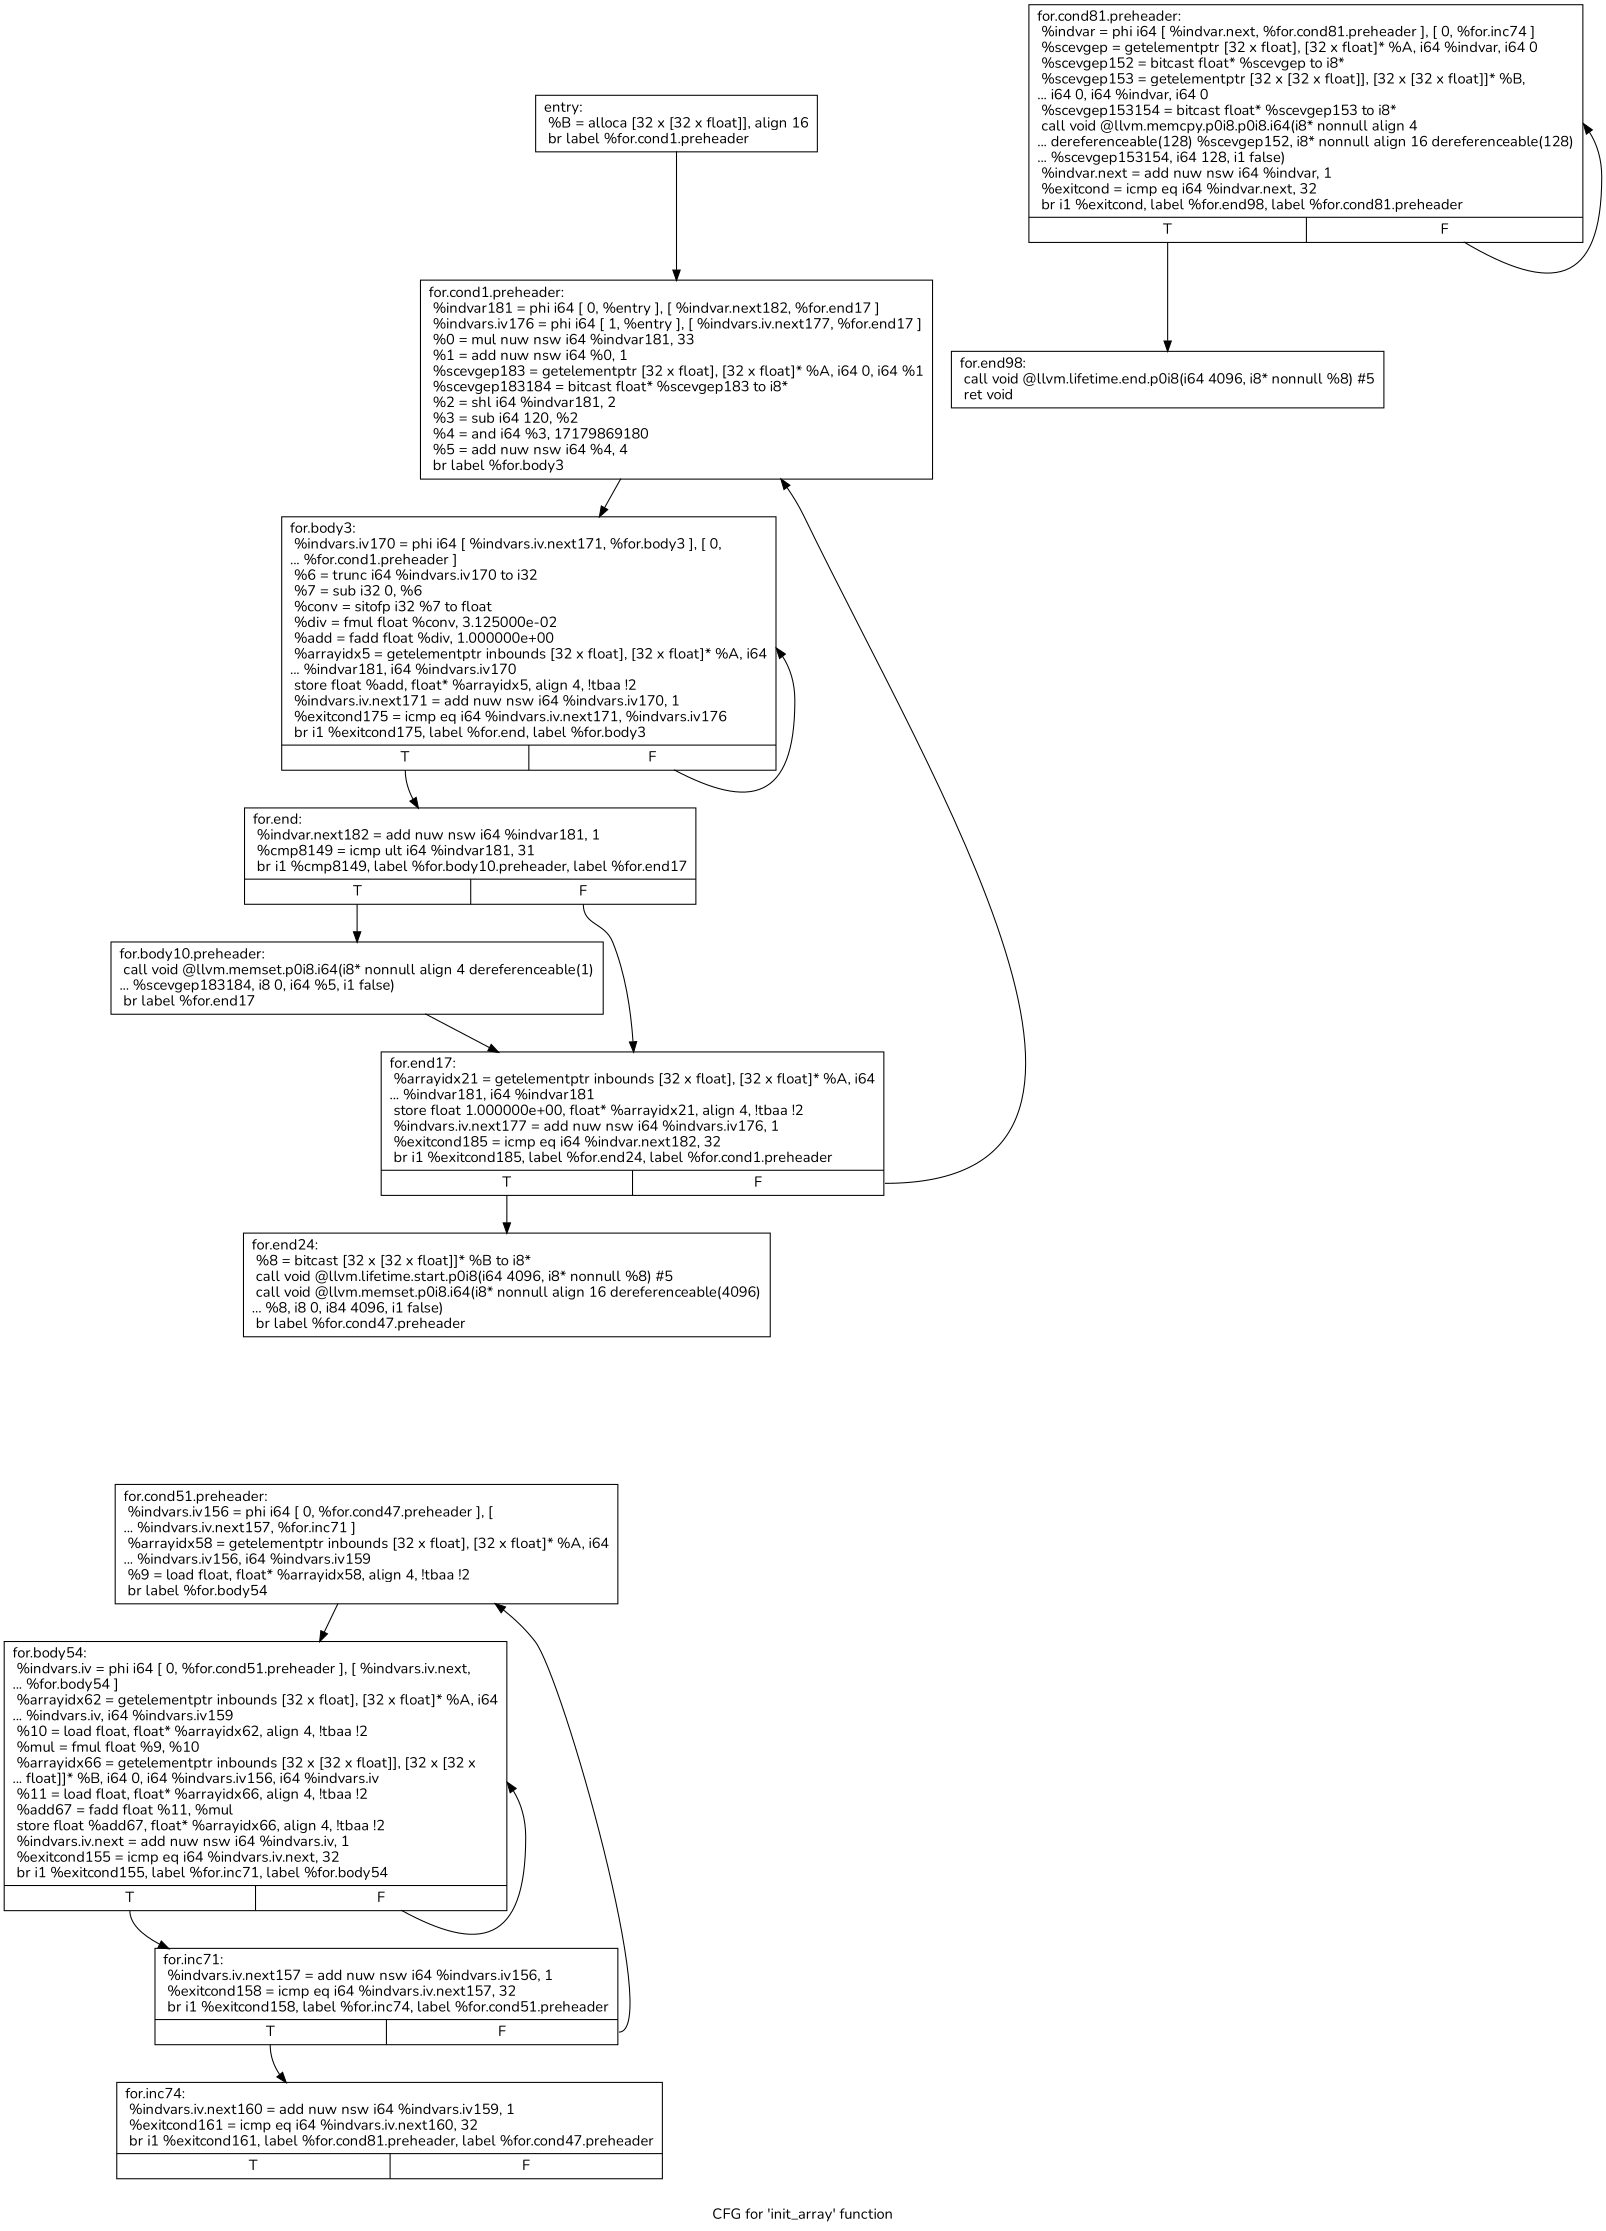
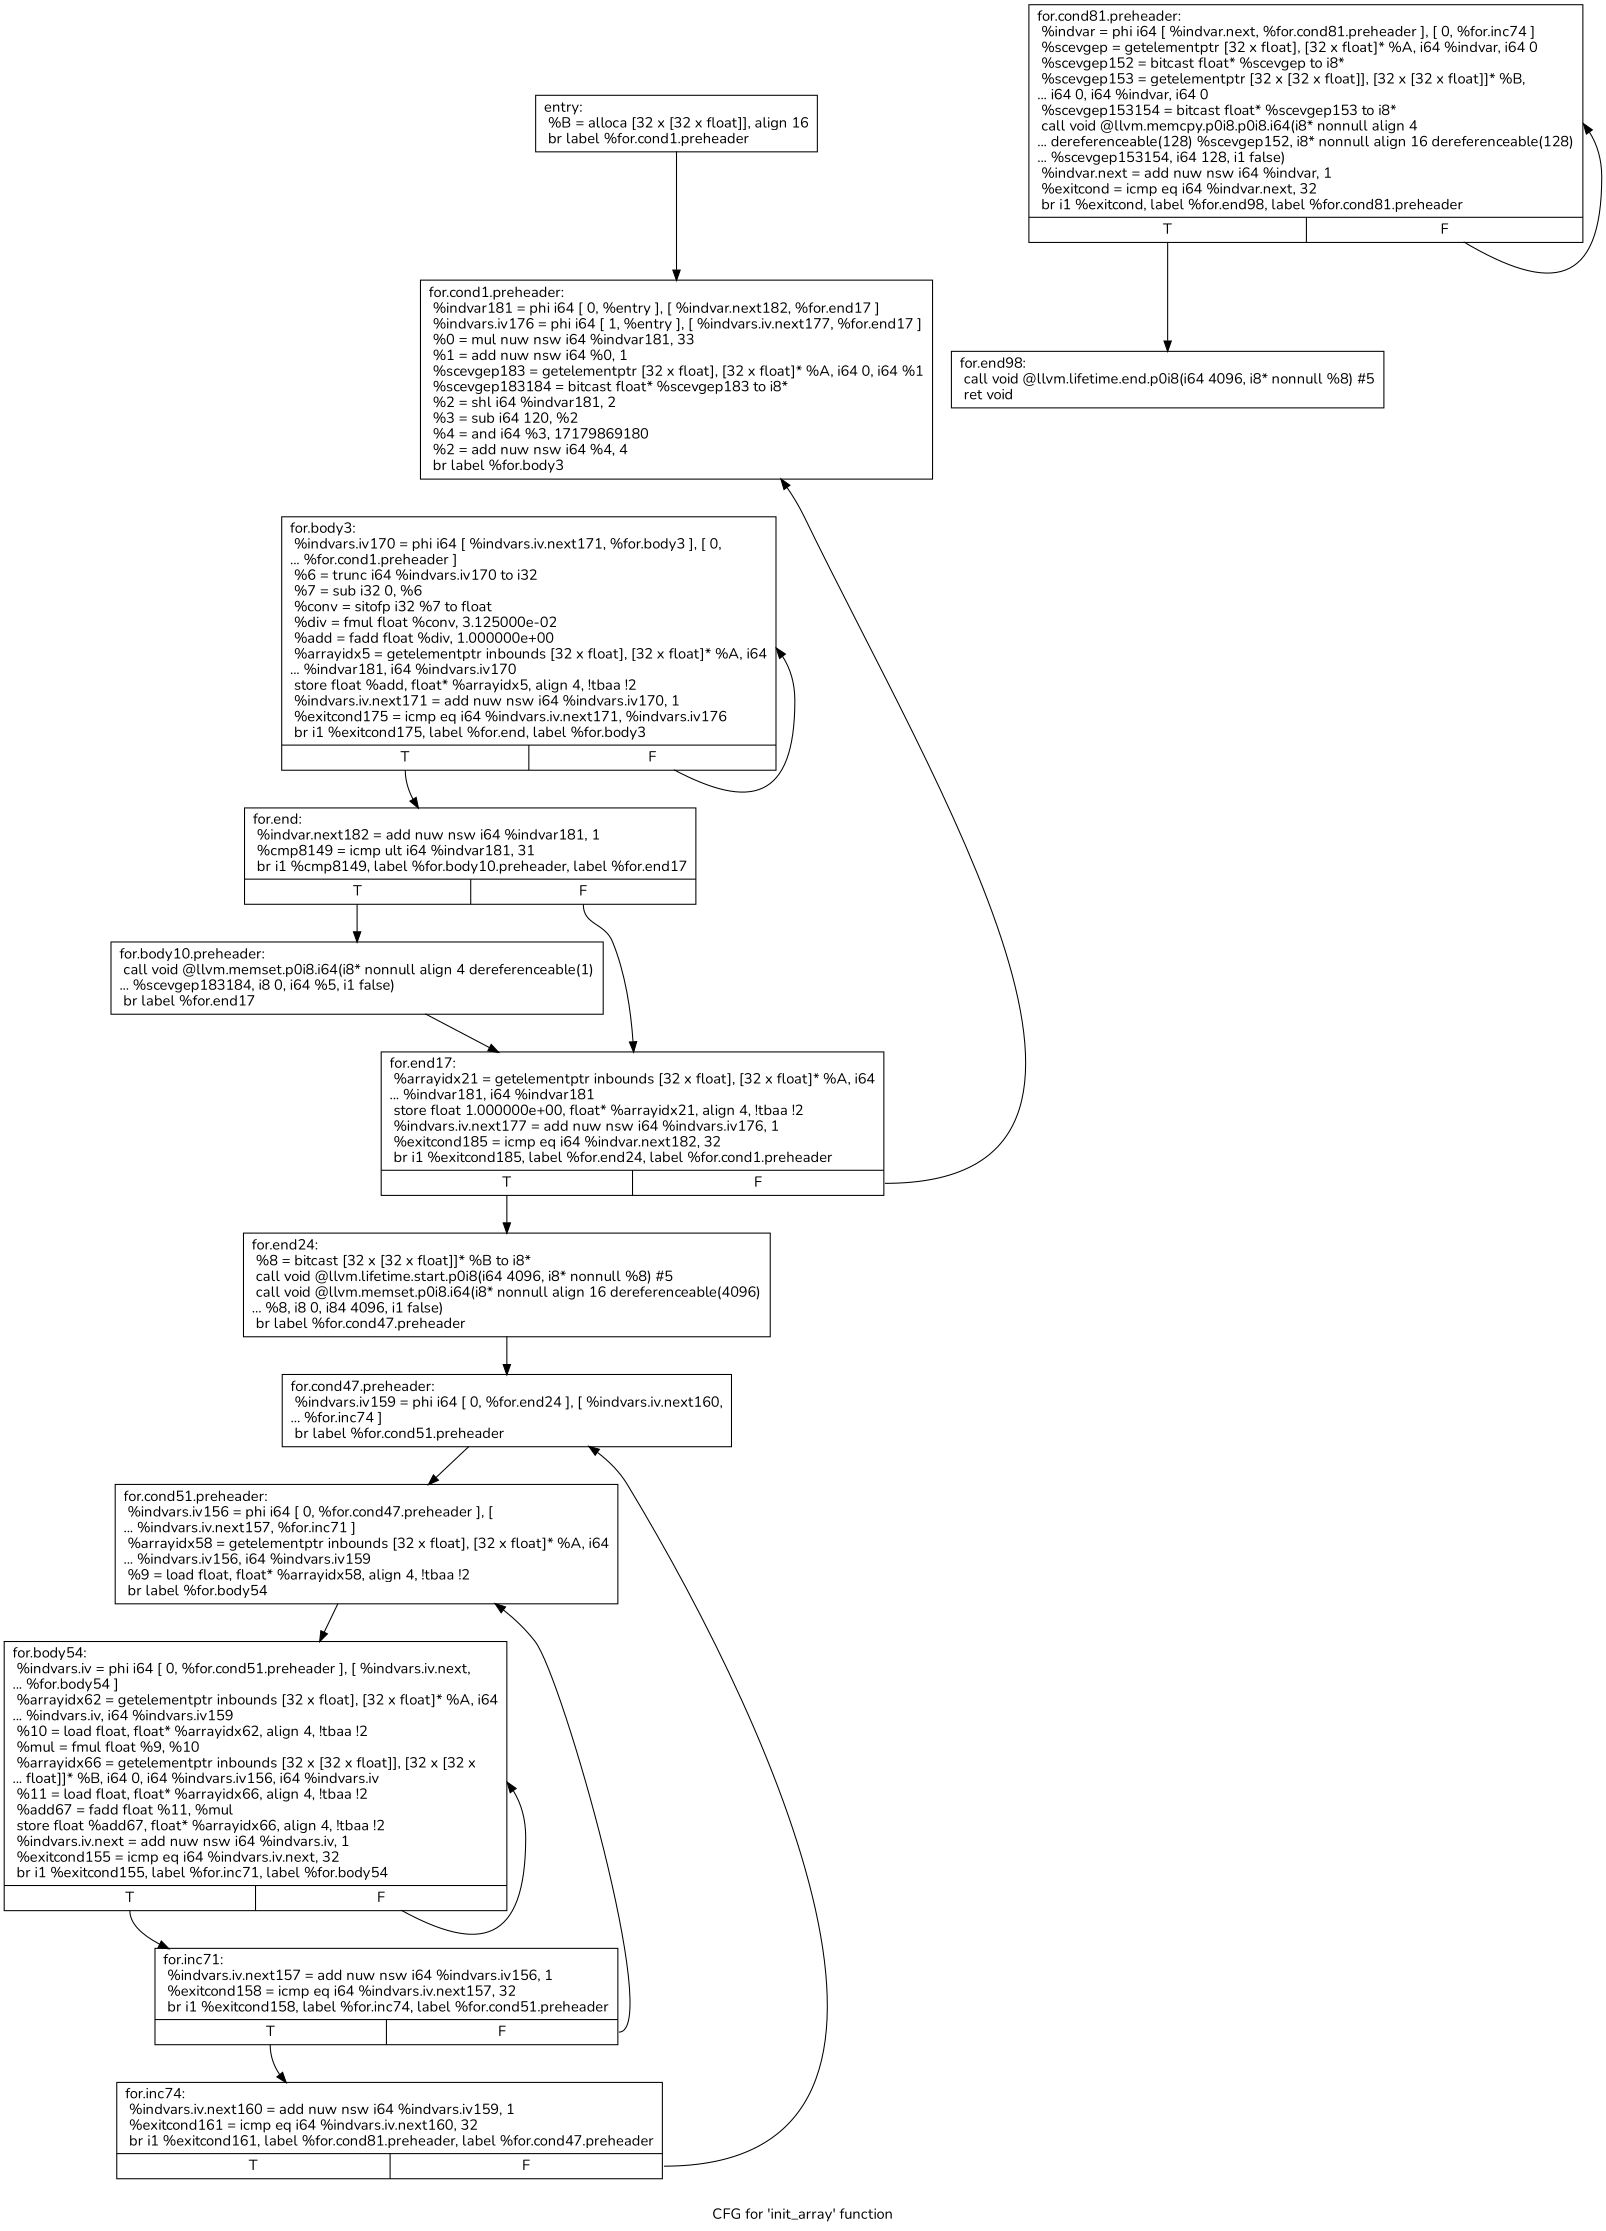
(528, 450) -> (528, 450)
(613, 493) -> none
none -> (507, 1411)
